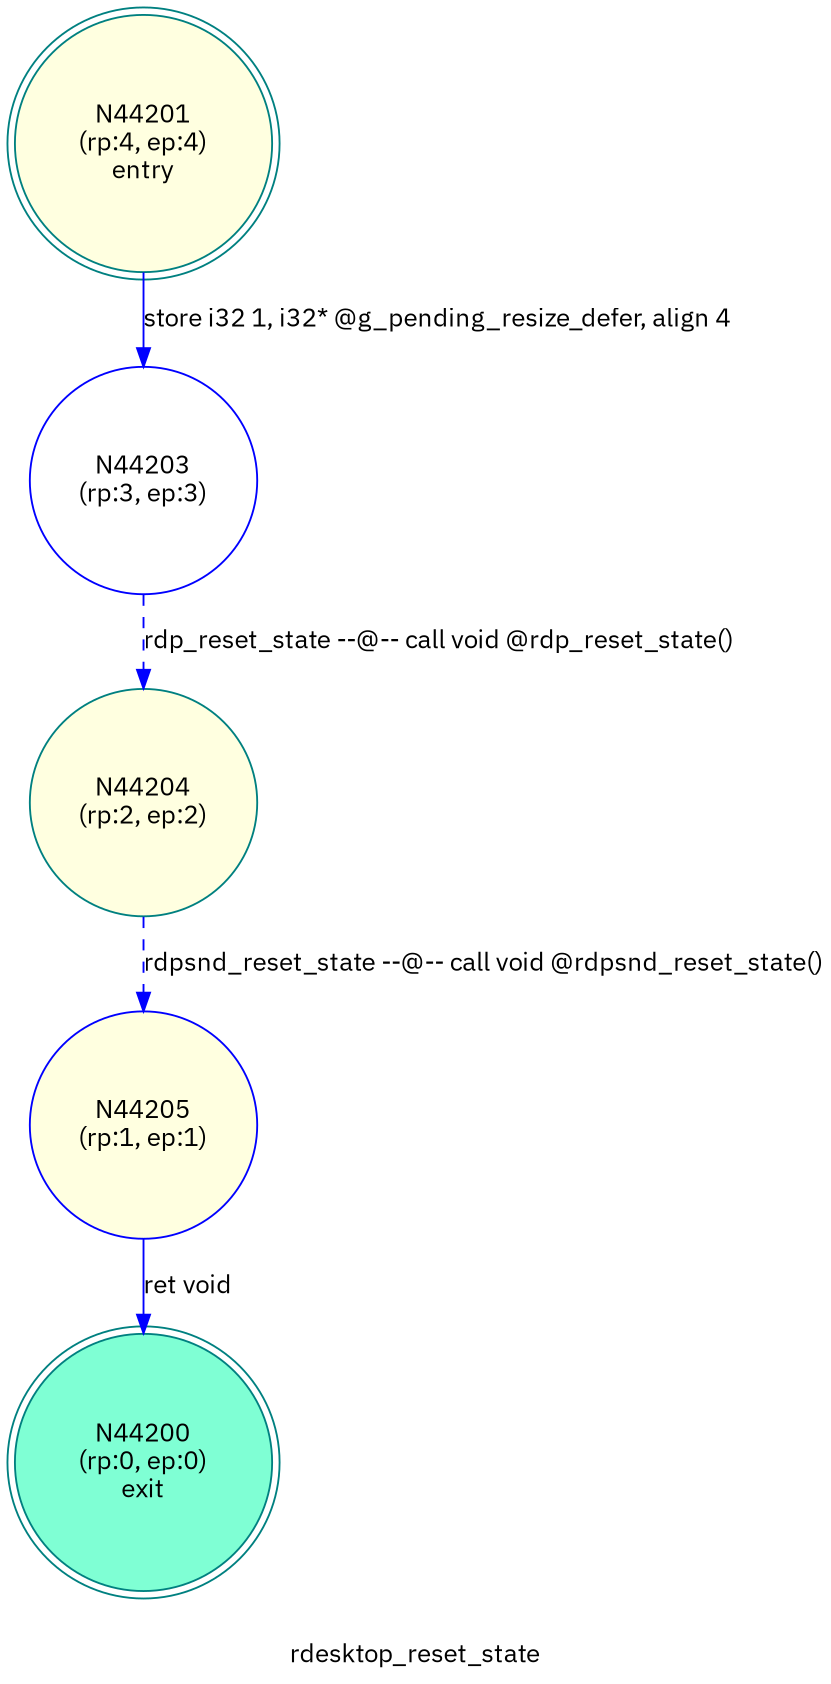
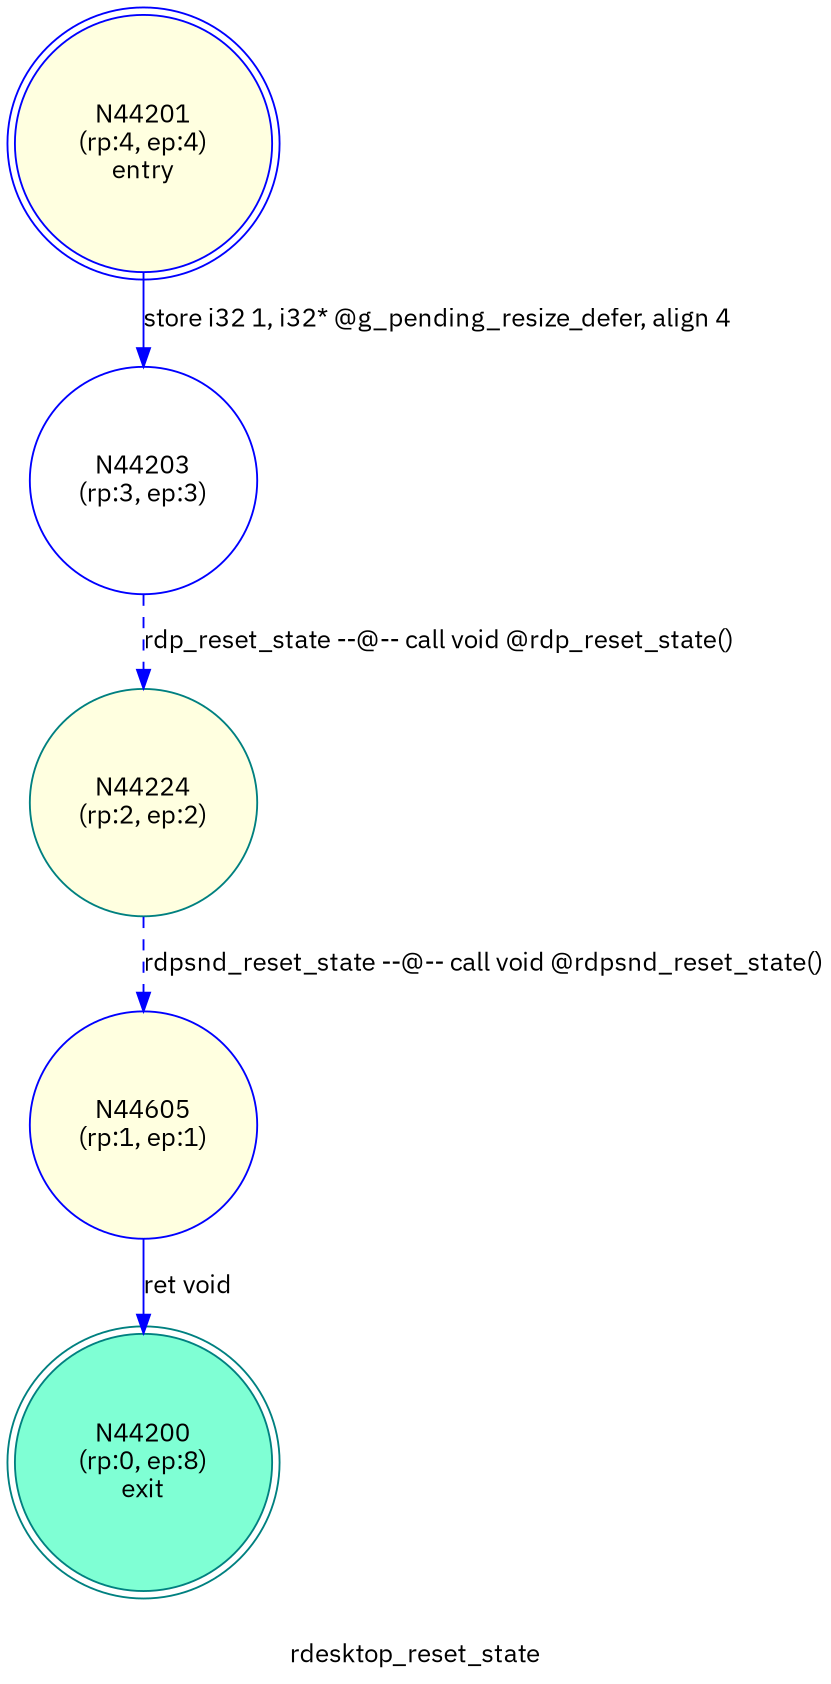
(144, 144) -> (144, 144)
(144, 803) -> (144, 803)
(144, 1125) -> (144, 1125)
(144, 1462) -> (144, 1462)
